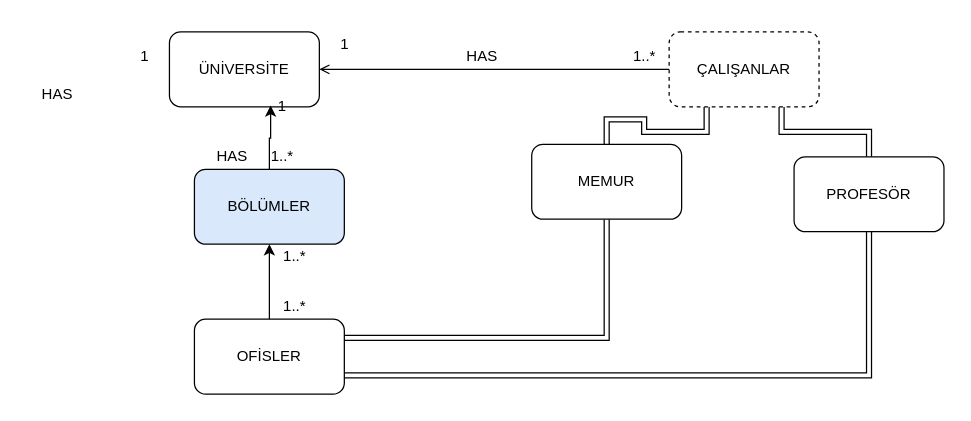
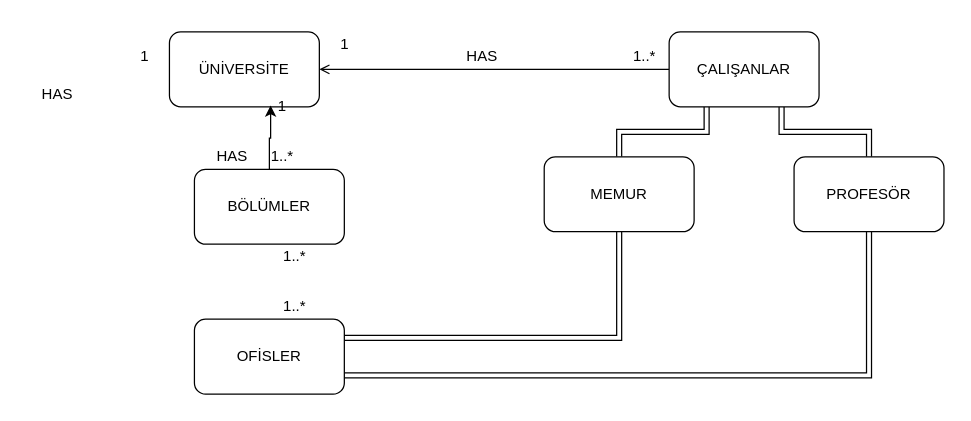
(744, 69) -> (744, 69)
(607, 182) -> (619, 194)
(269, 207) -> (269, 207)
(269, 286) -> none
